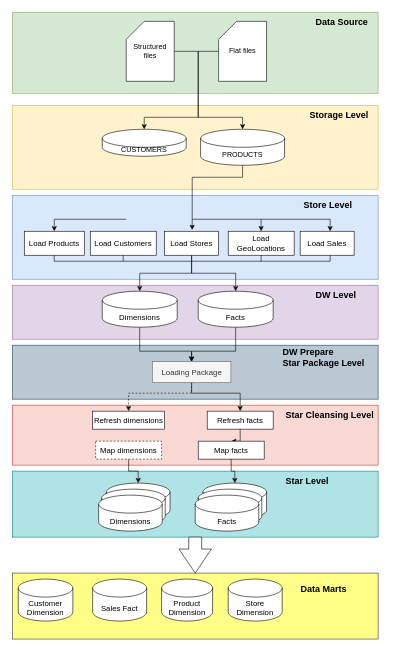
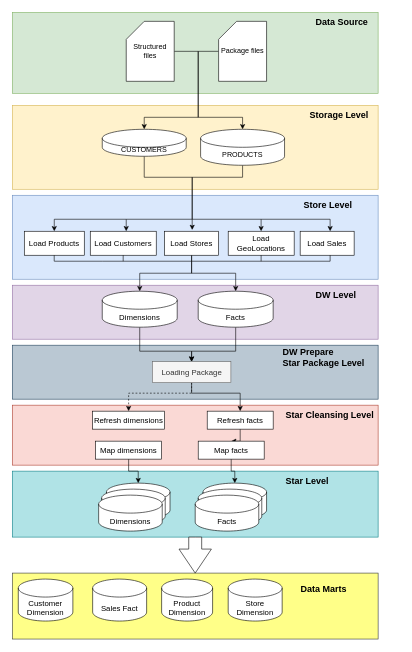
(243, 51) -> (243, 51)
none -> (126, 225)
(129, 450) -> (129, 450)
